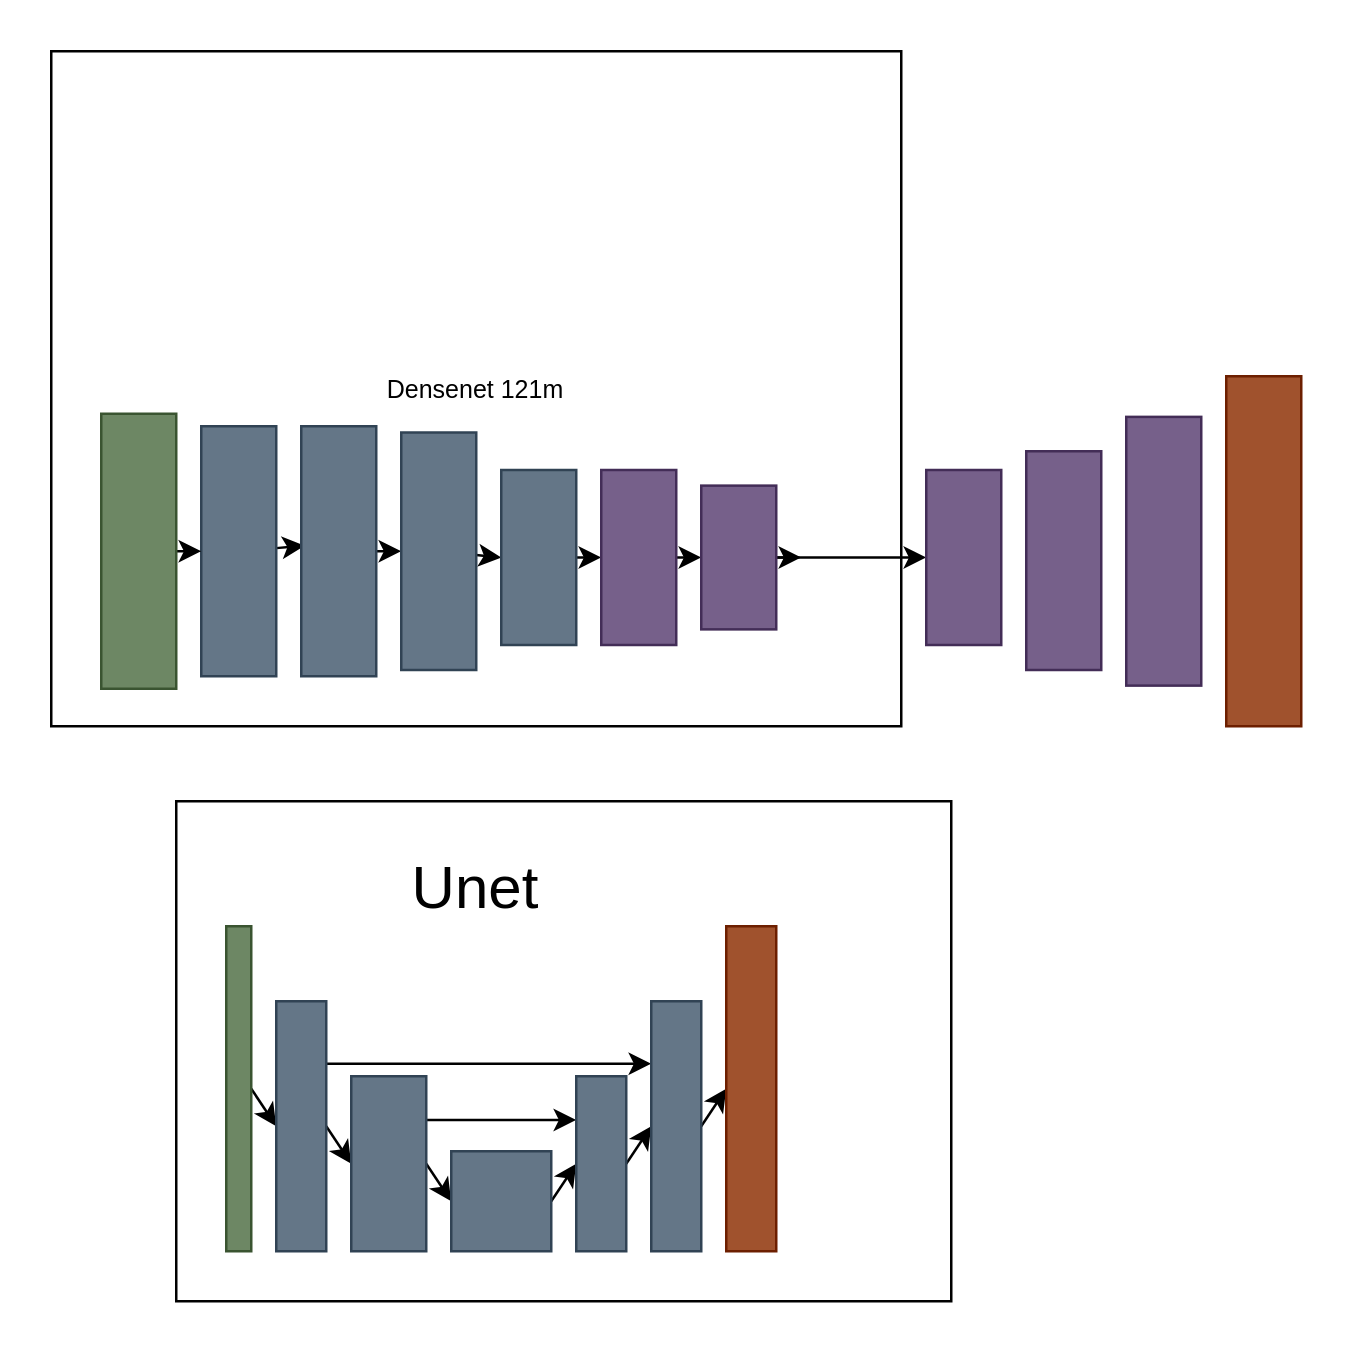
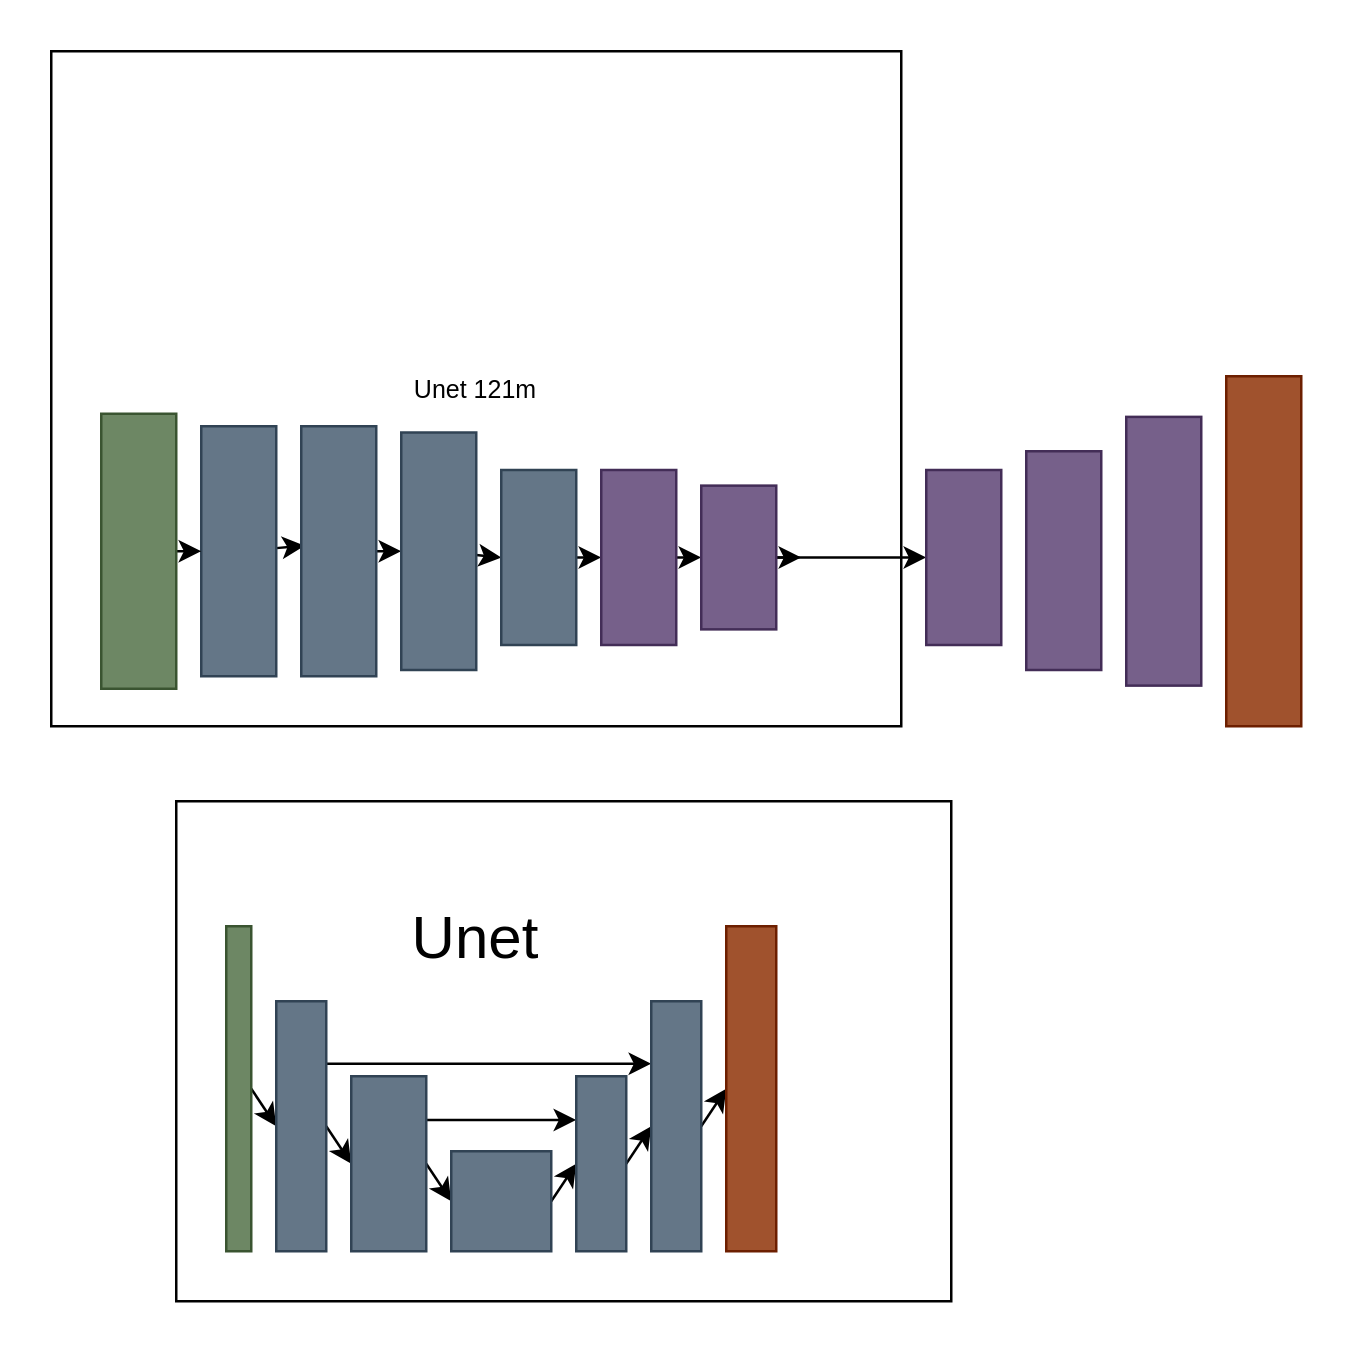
(476, 389) -> (476, 389)
(476, 889) -> (476, 939)
